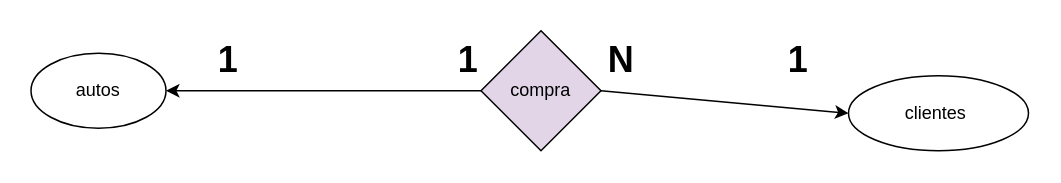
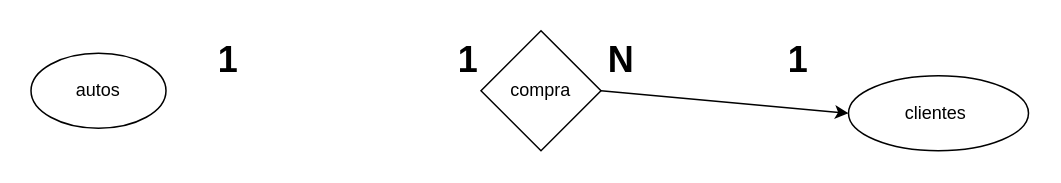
(329, 91) -> none
(541, 91) -> (541, 91)
